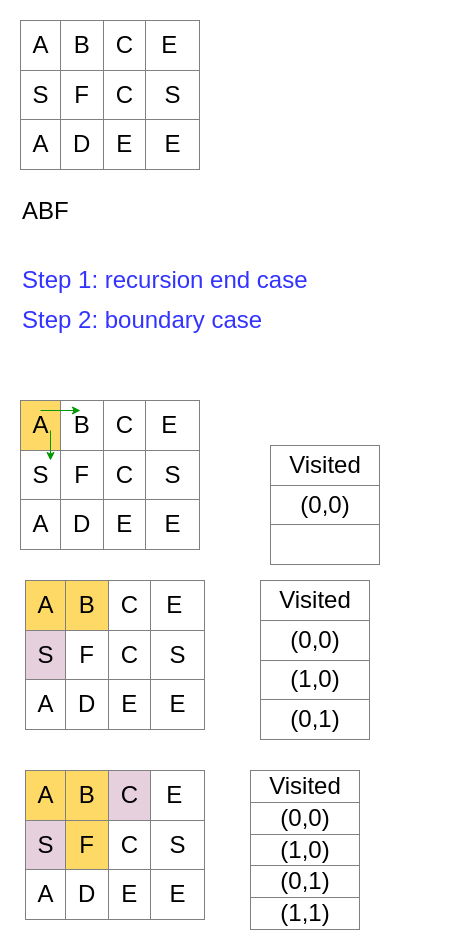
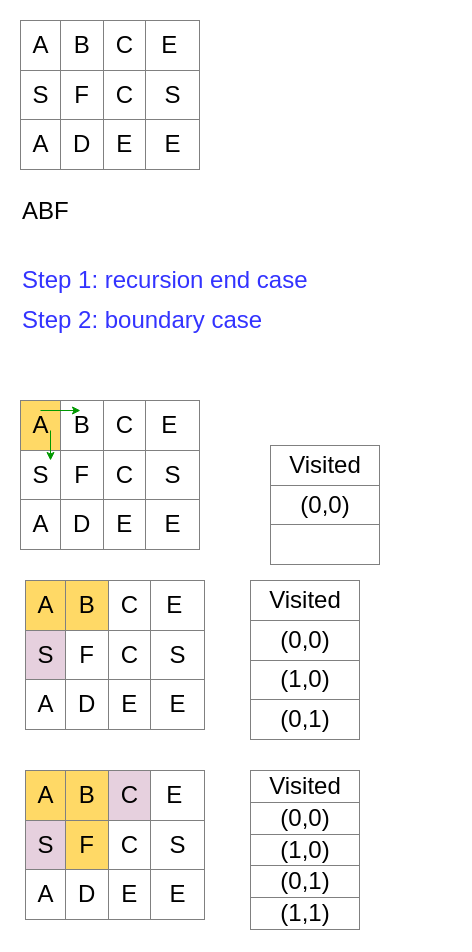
(316, 661) -> (306, 661)
